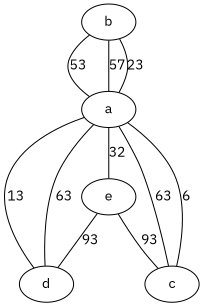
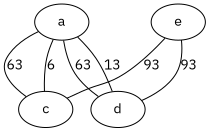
(109, 22) -> none
(109, 153) -> none
